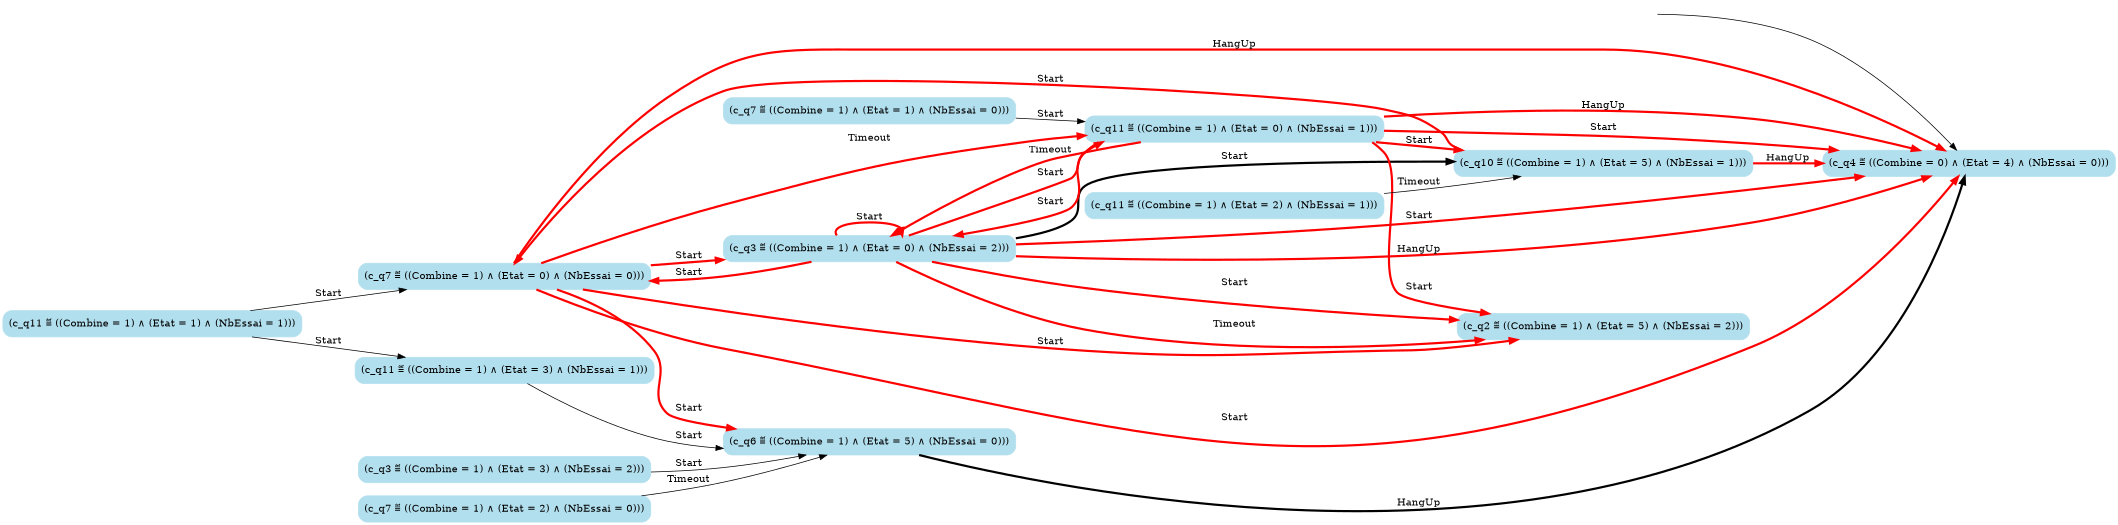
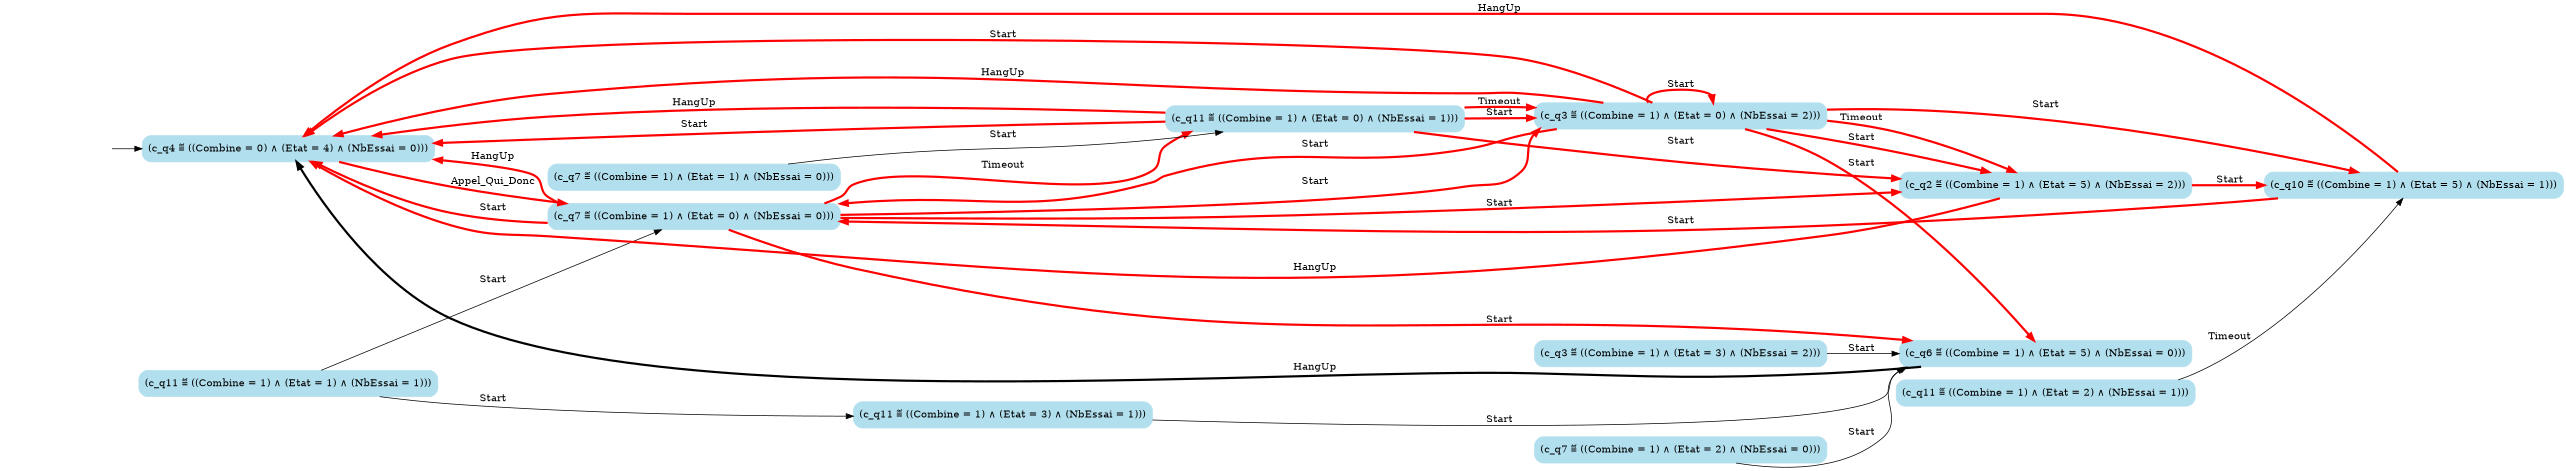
(1415, 146) -> (2224, 185)
(1216, 166) -> (2090, 125)
none -> (448, 186)
(1010, 200) -> (1901, 211)
none -> (1154, 275)
(689, 479) -> (1862, 432)
